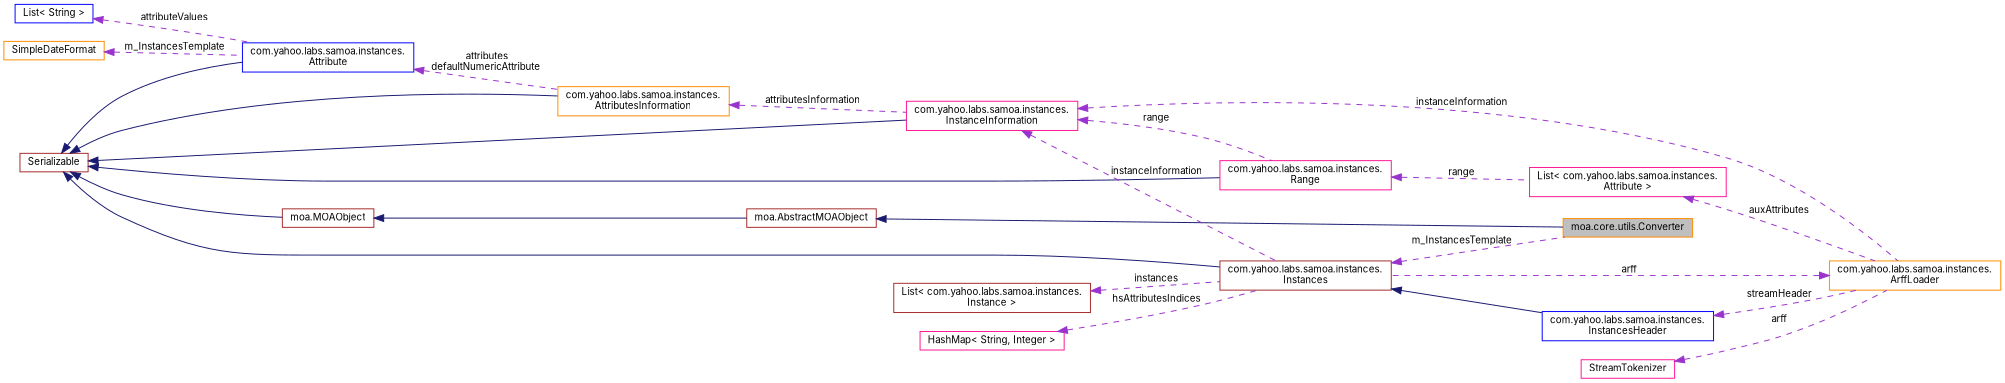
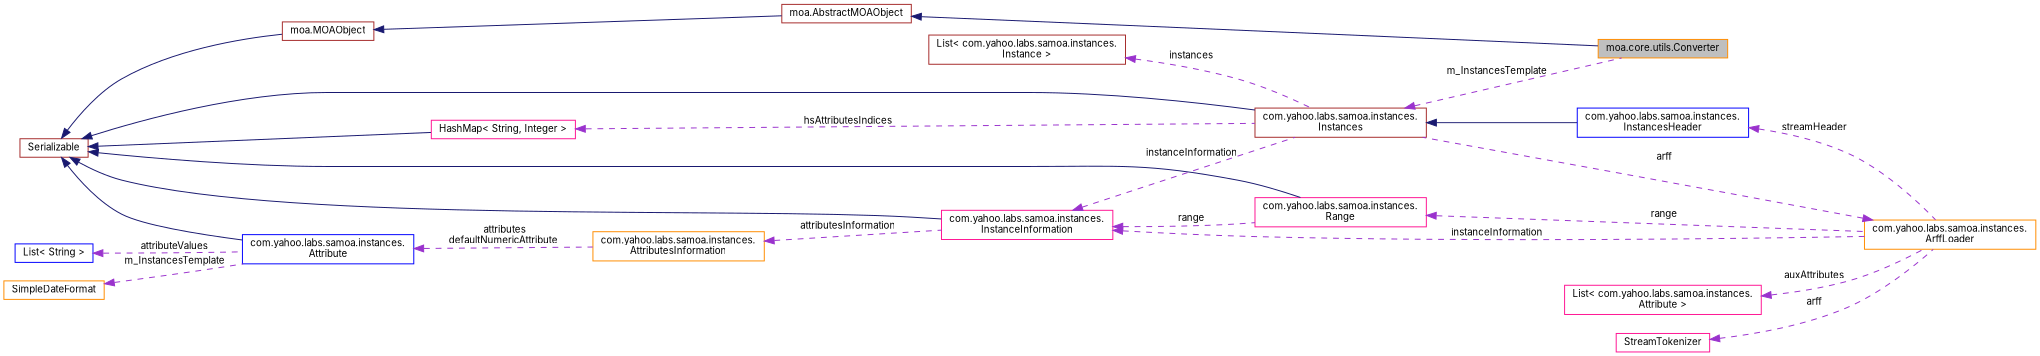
(315, 100) -> (265, 139)
(1465, 179) -> (1650, 224)
